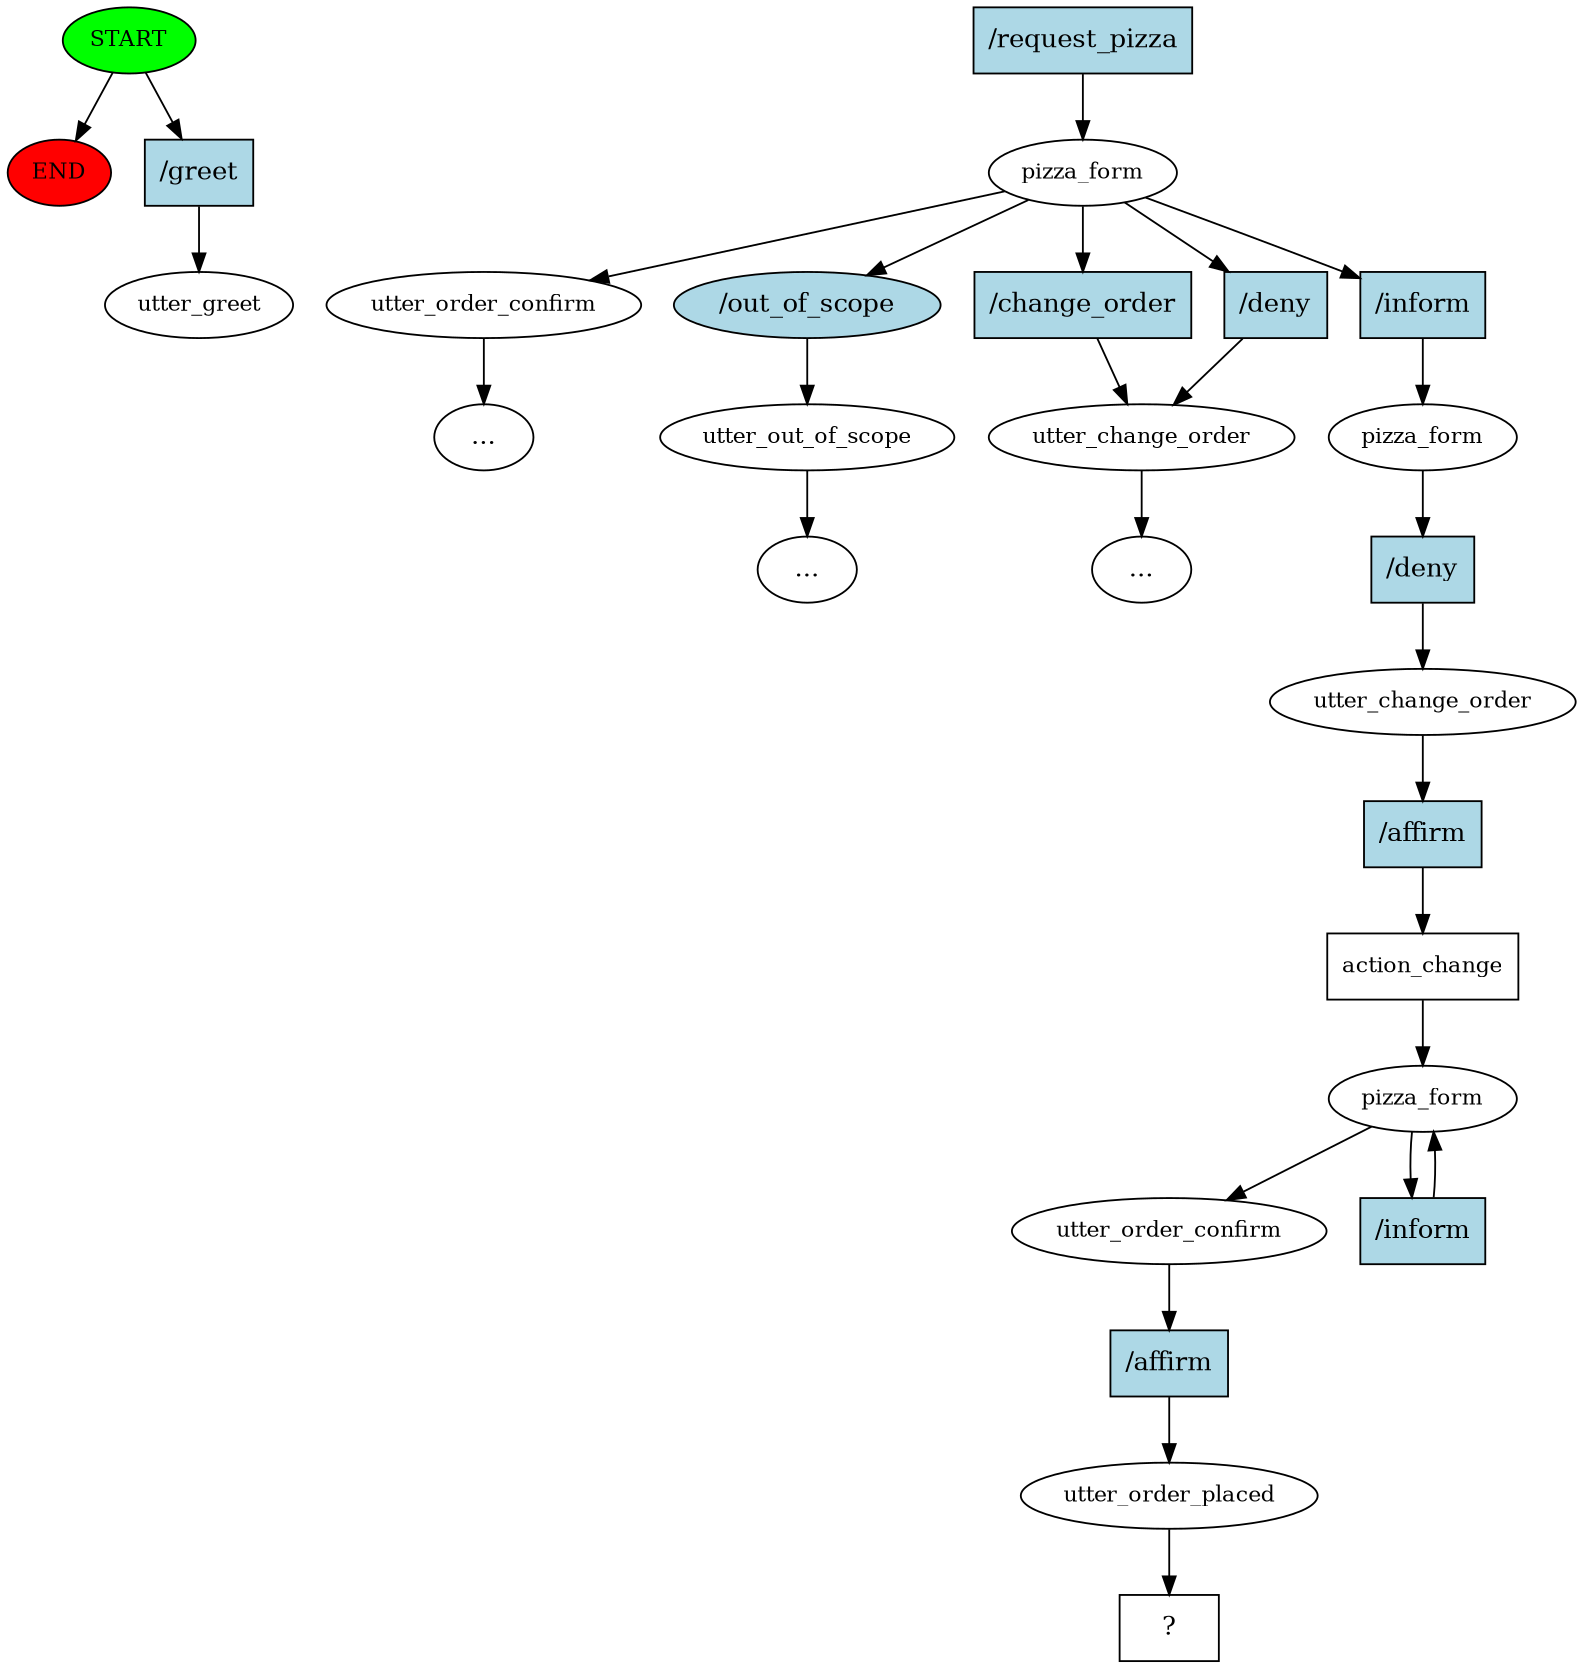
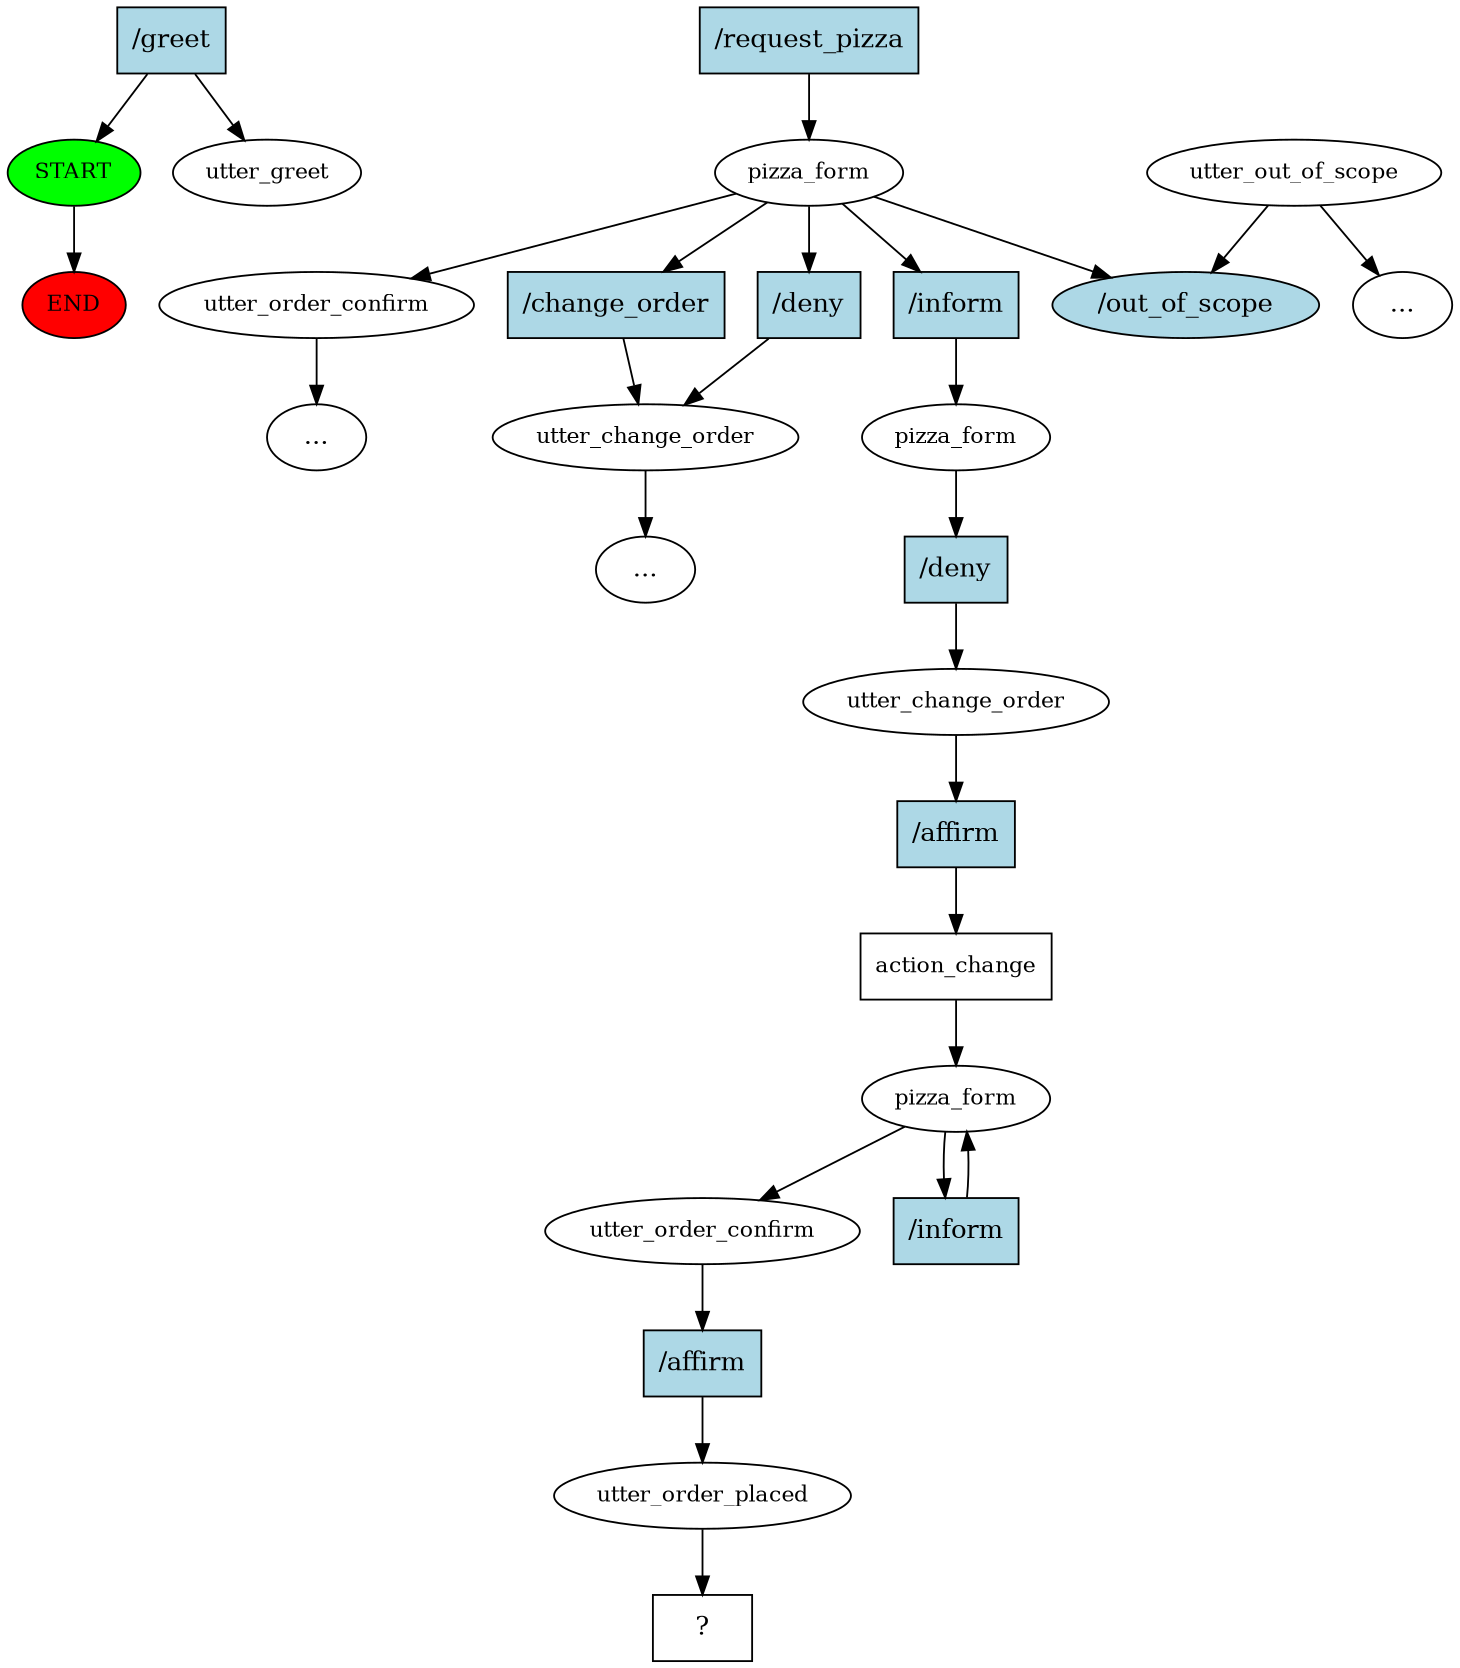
(159, 97) -> (128, 100)
(807, 362) -> (1246, 232)
